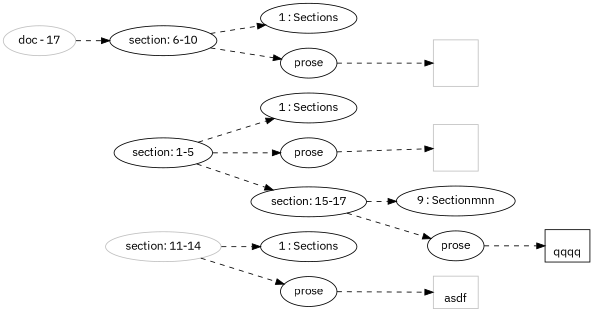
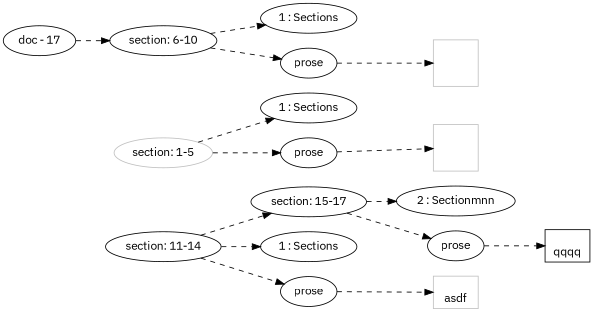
(39, 41) -> (39, 41)
(163, 153) -> (163, 153)
(231, 176) -> (232, 226)
(456, 201) -> (456, 201)
(163, 247) -> (163, 247)
